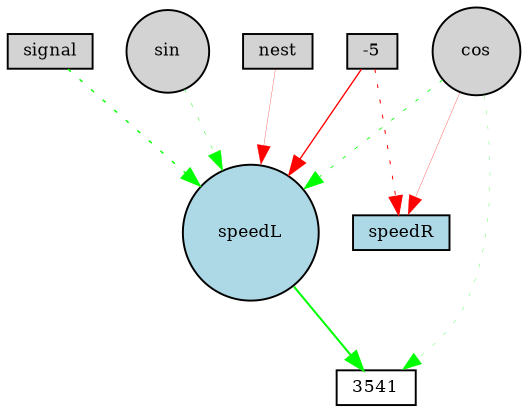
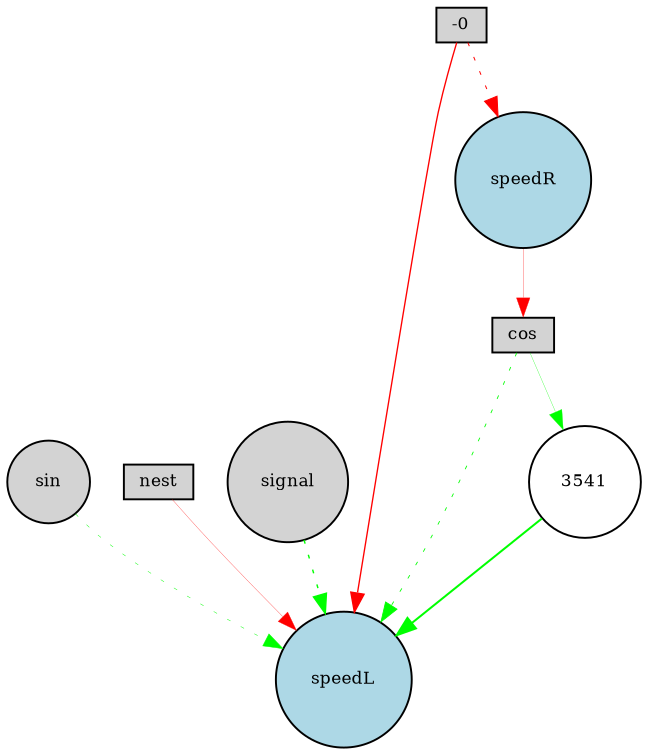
(50, 51) -> (288, 482)
(372, 51) -> (461, 25)
(477, 51) -> (523, 335)
(438, 145) -> (523, 273)
(401, 233) -> (523, 180)
(485, 237) -> (543, 382)
(322, 321) -> (477, 571)
(376, 388) -> (585, 482)
